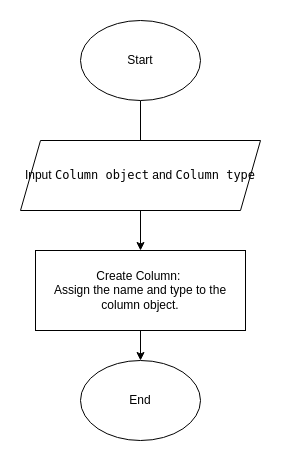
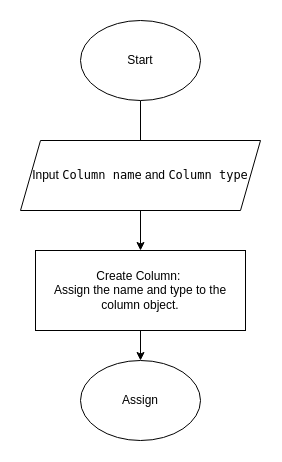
(141, 176) -> (141, 176)
(141, 401) -> (141, 401)
